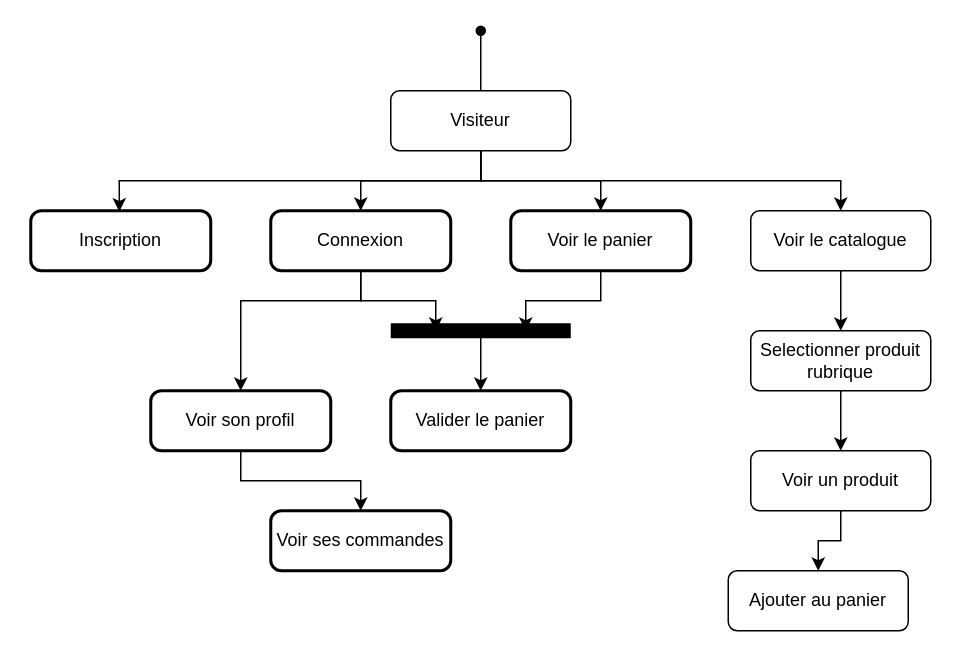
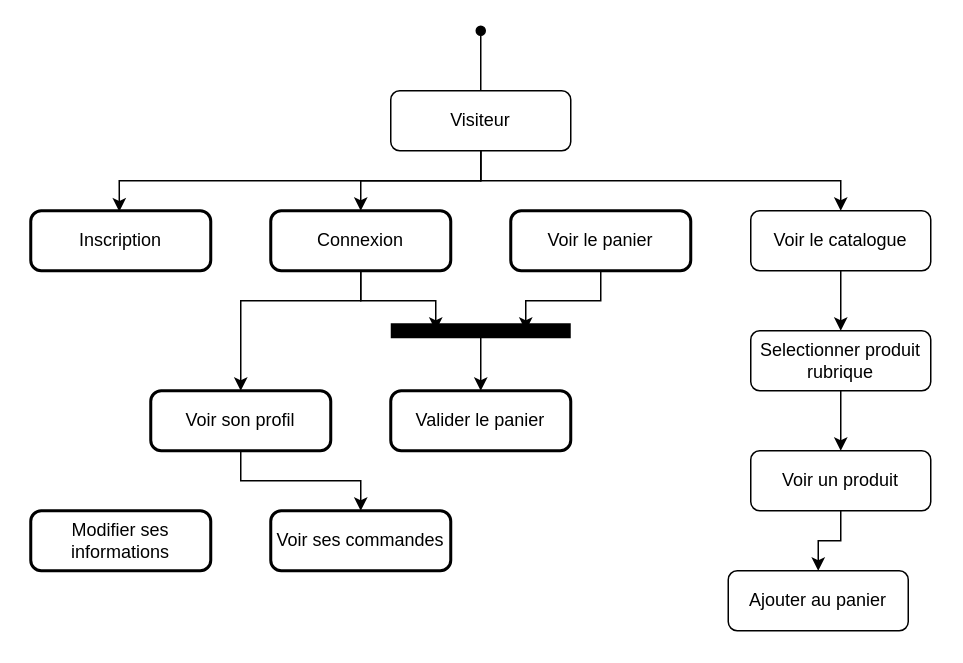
(601, 192) -> none
none -> (121, 541)
